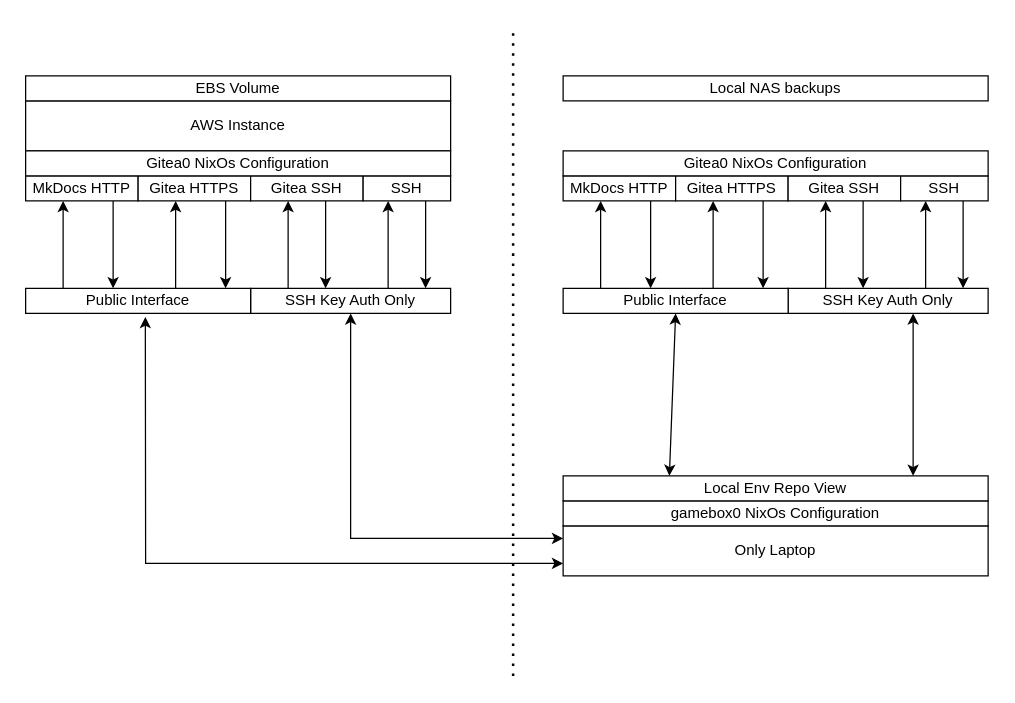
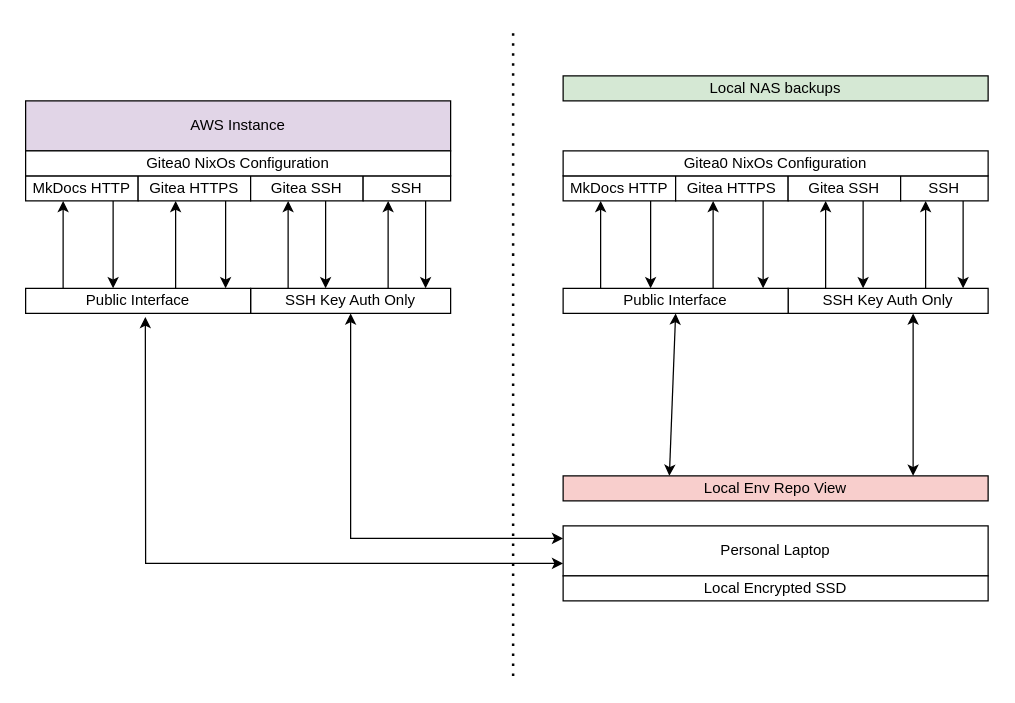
(238, 88) -> none
(776, 88) -> (776, 88)
(238, 126) -> (238, 126)
(776, 488) -> (776, 488)
(776, 513) -> none
(776, 551) -> (776, 551)
none -> (776, 588)
